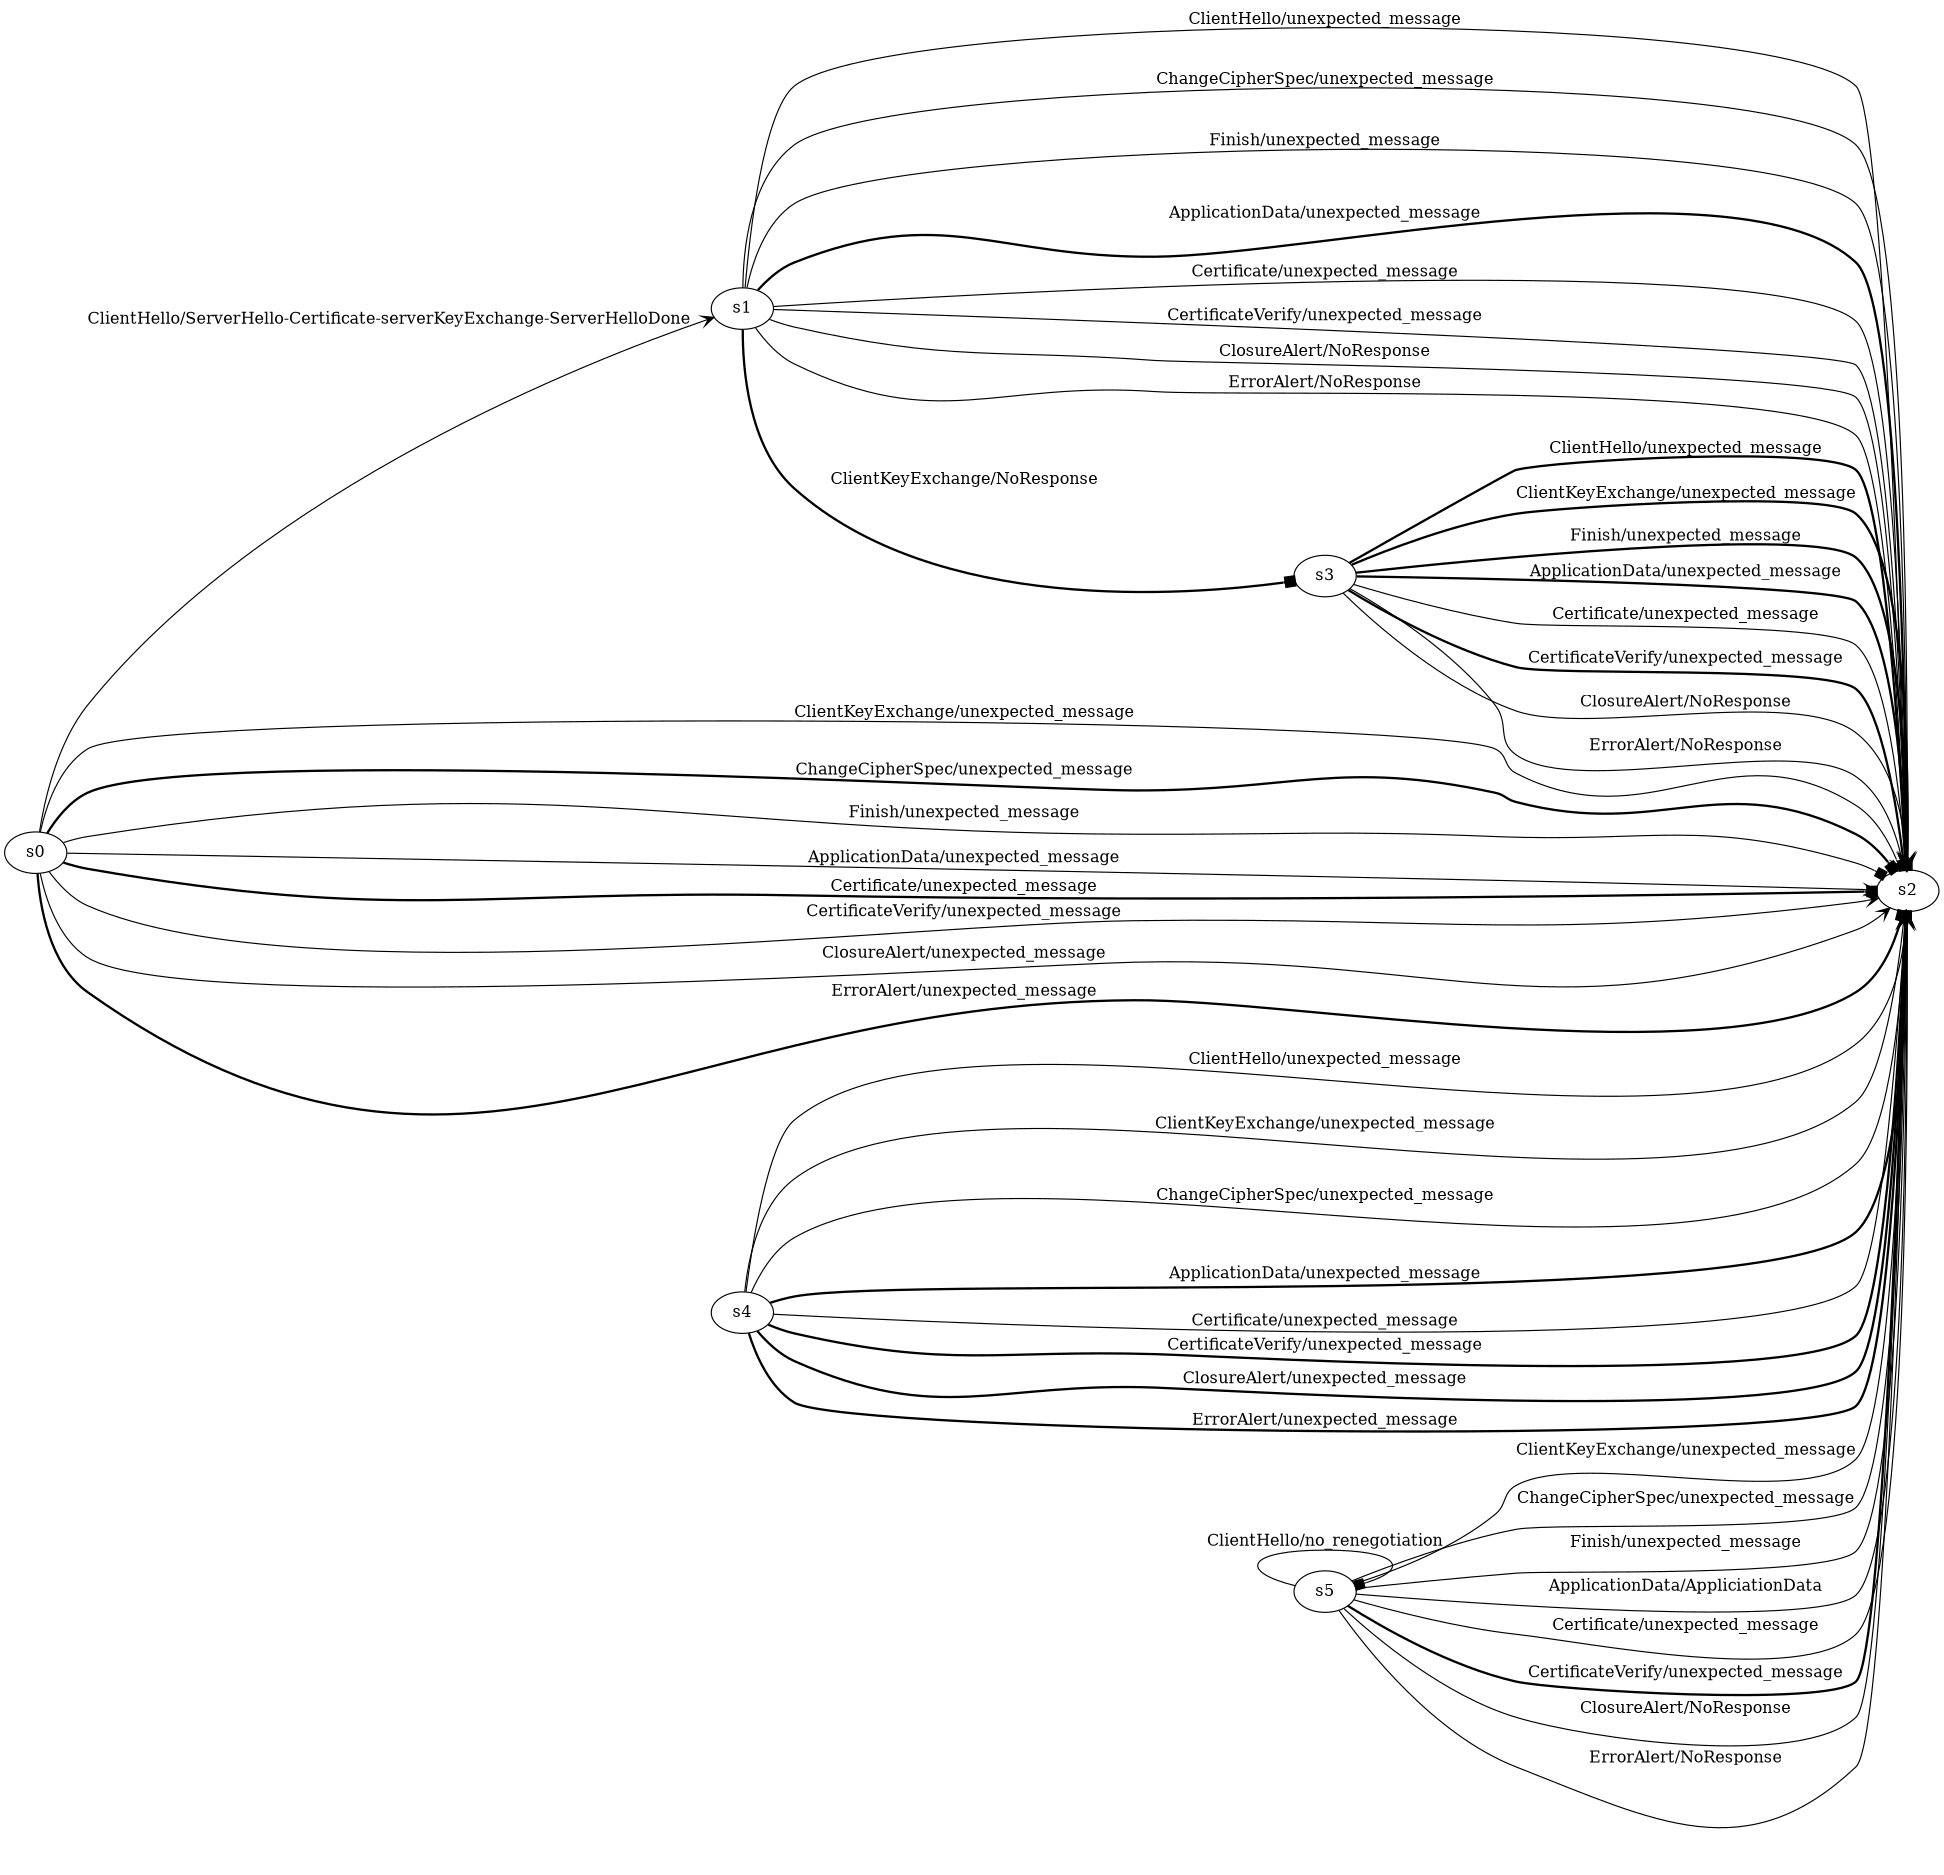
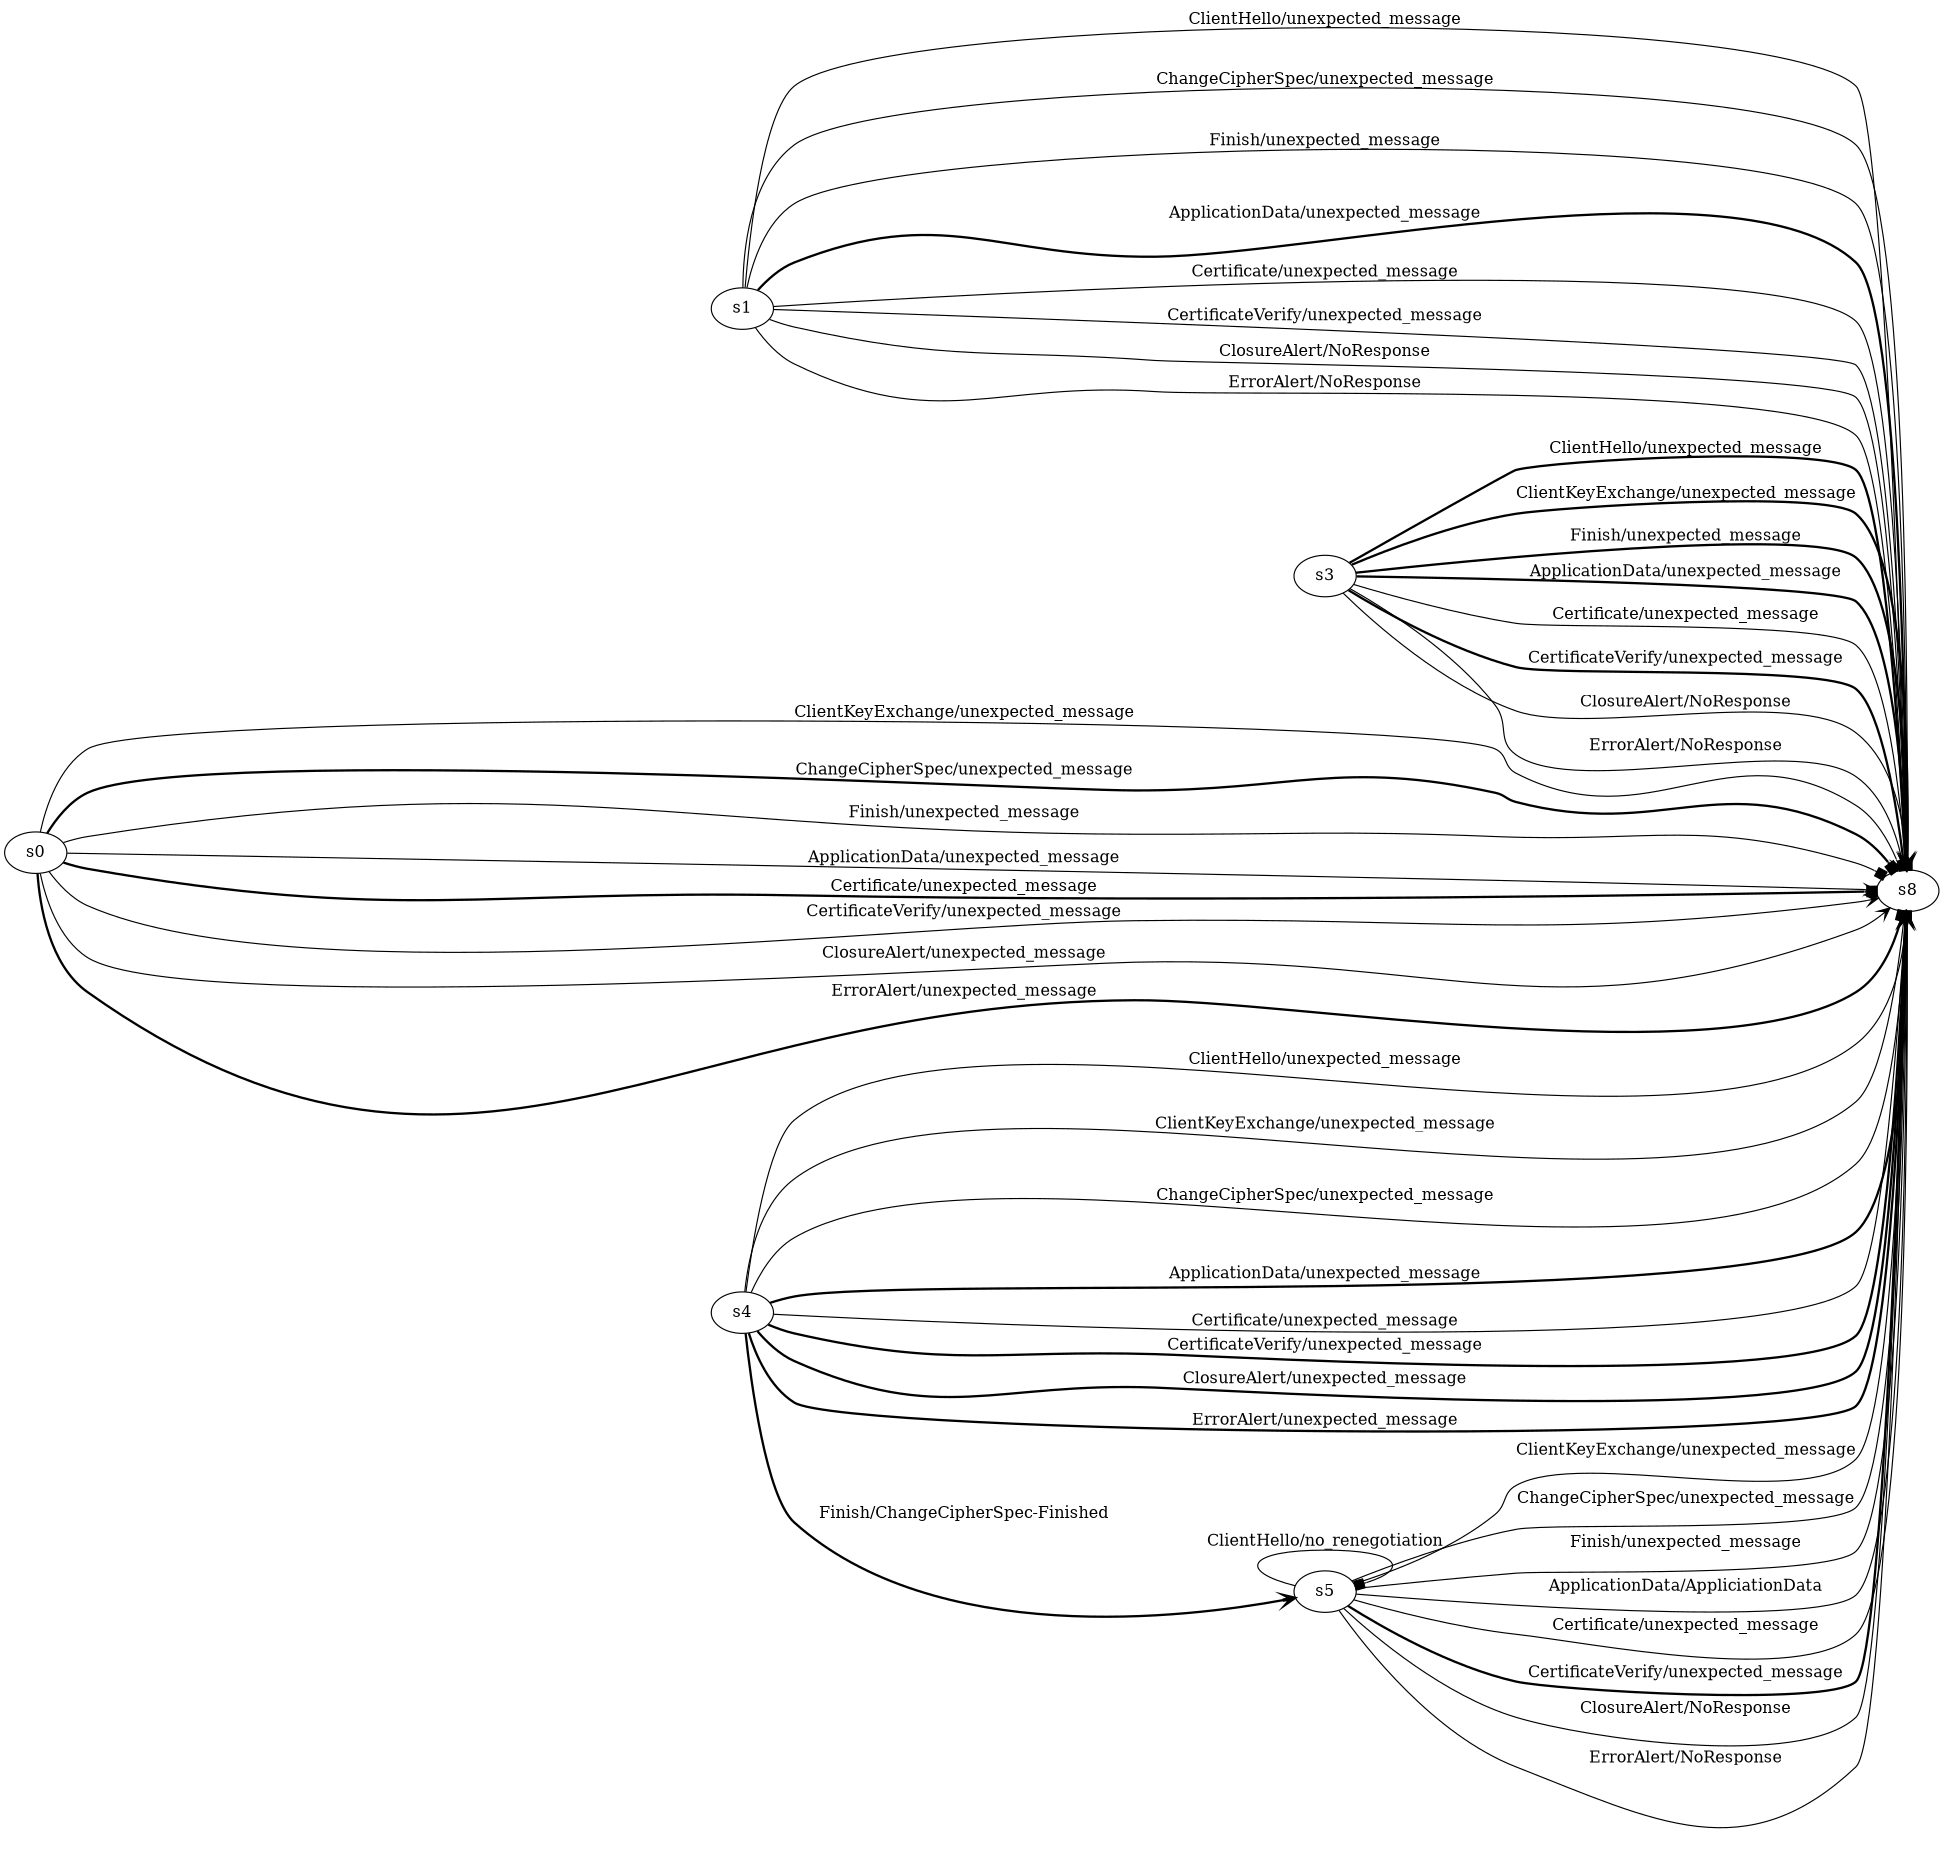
(312, 511) -> none
(944, 566) -> none
(1908, 891) -> (1908, 891)
none -> (933, 1594)
